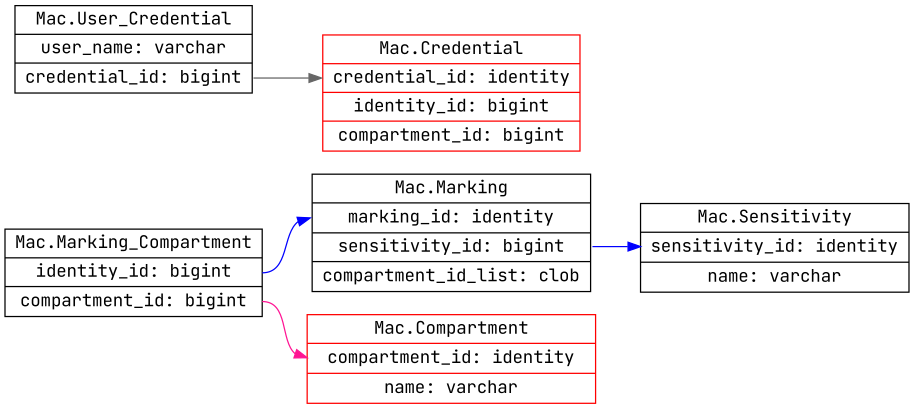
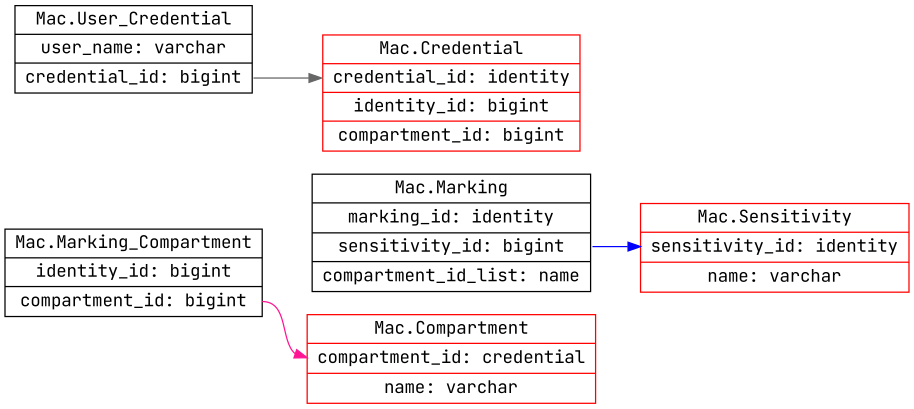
(775, 248) -> (775, 248)
(284, 251) -> none
(451, 276) -> (451, 276)
(451, 358) -> (451, 358)
